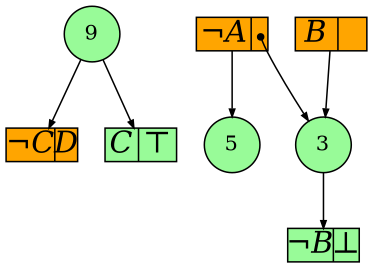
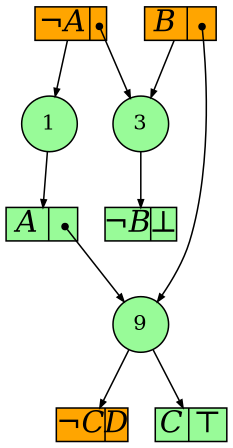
(232, 145) -> (49, 124)
none -> (203, 166)
none -> (42, 224)
